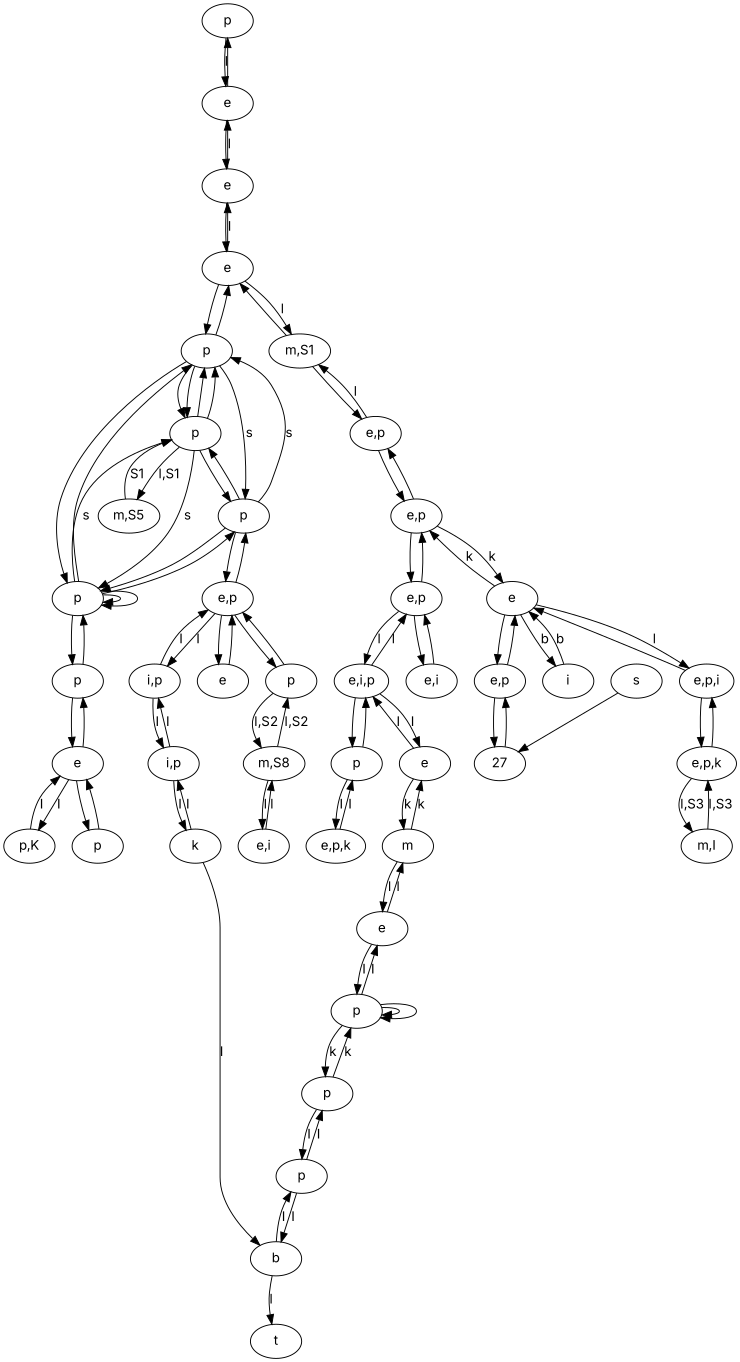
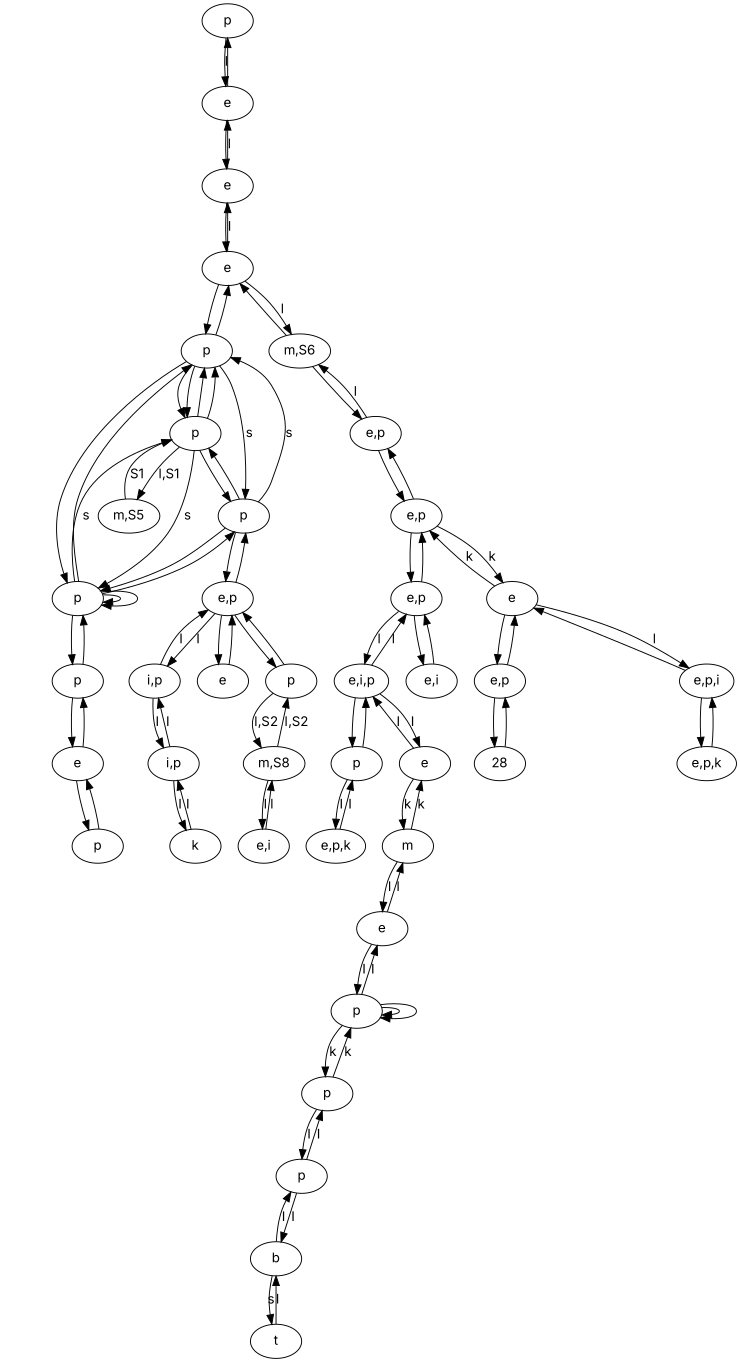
(300, 351) -> (300, 351)
(568, 681) -> none
(637, 681) -> none
(500, 764) -> (500, 764)
(29, 846) -> none
(707, 846) -> none
(220, 1054) -> (276, 1305)
(271, 1300) -> (271, 1300)
